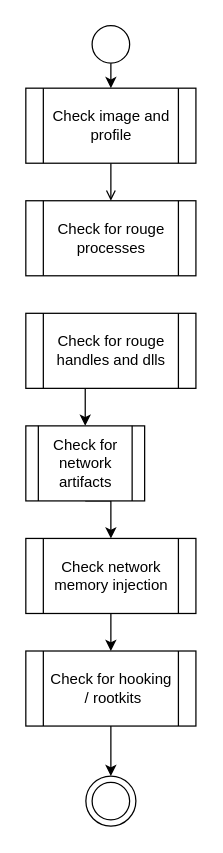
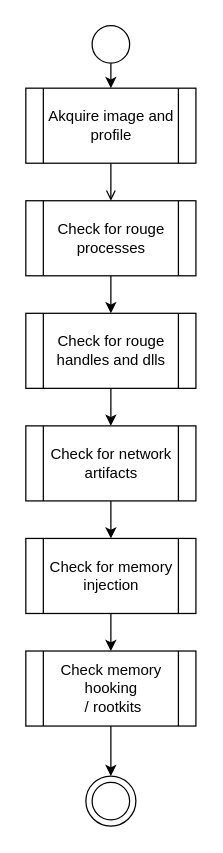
(111, 126) -> (111, 126)
none -> (111, 290)
(85, 463) -> (111, 463)
(111, 576) -> (111, 576)
(111, 688) -> (111, 688)
